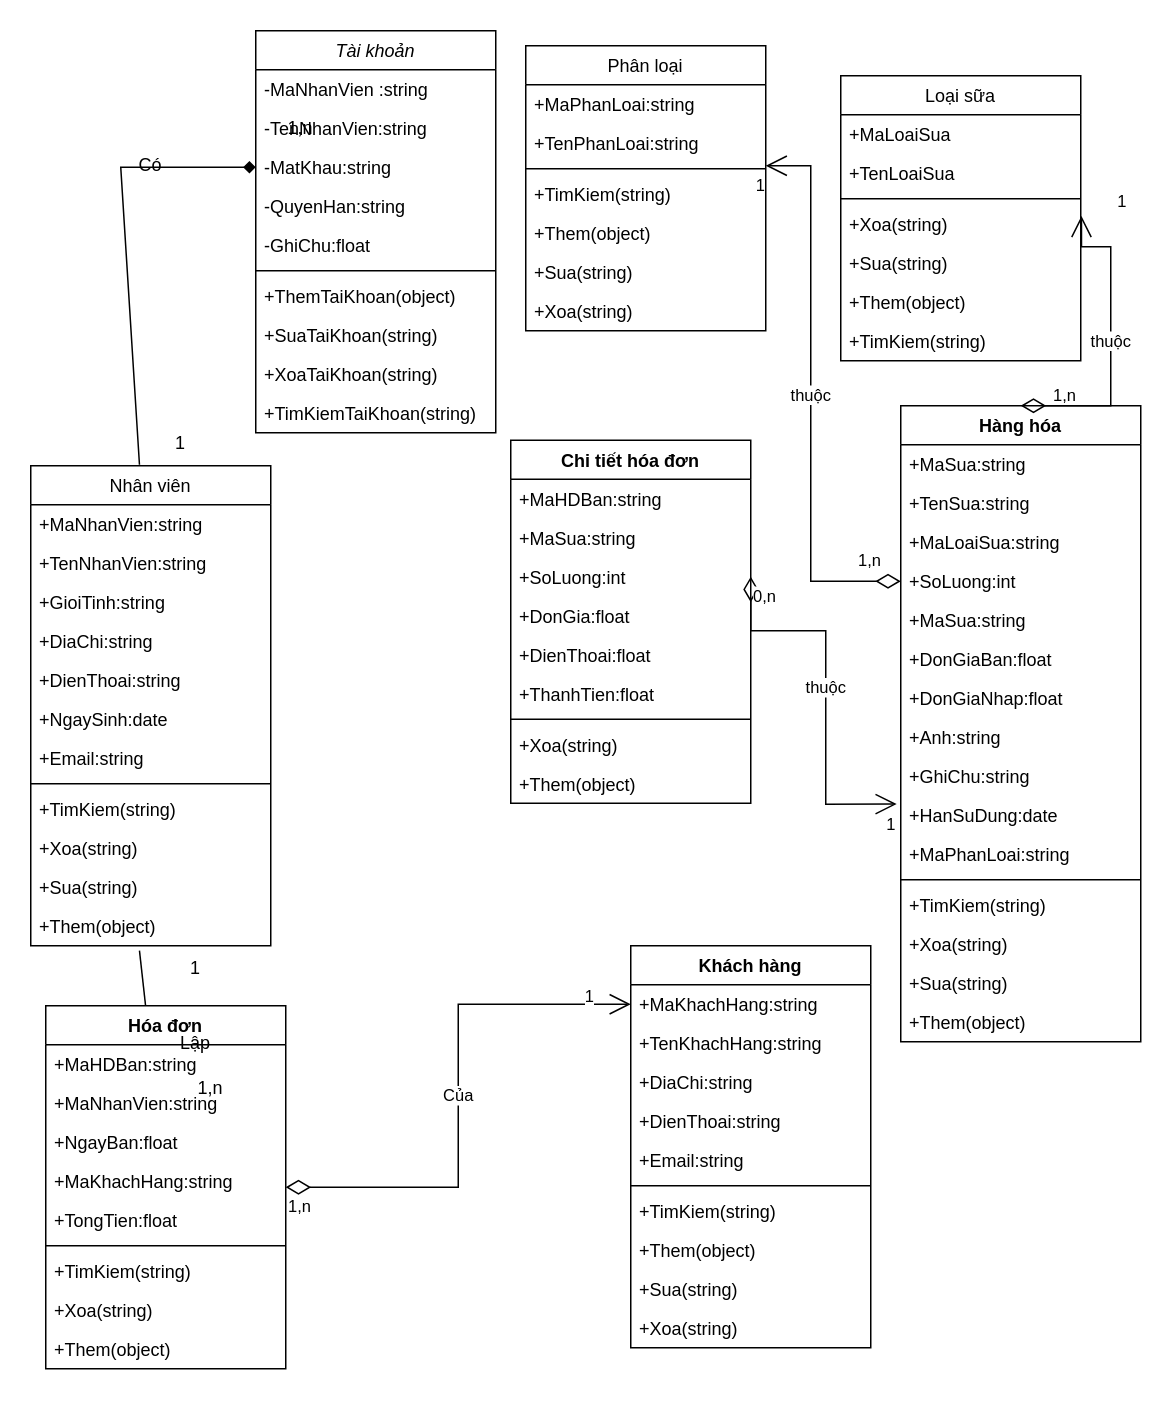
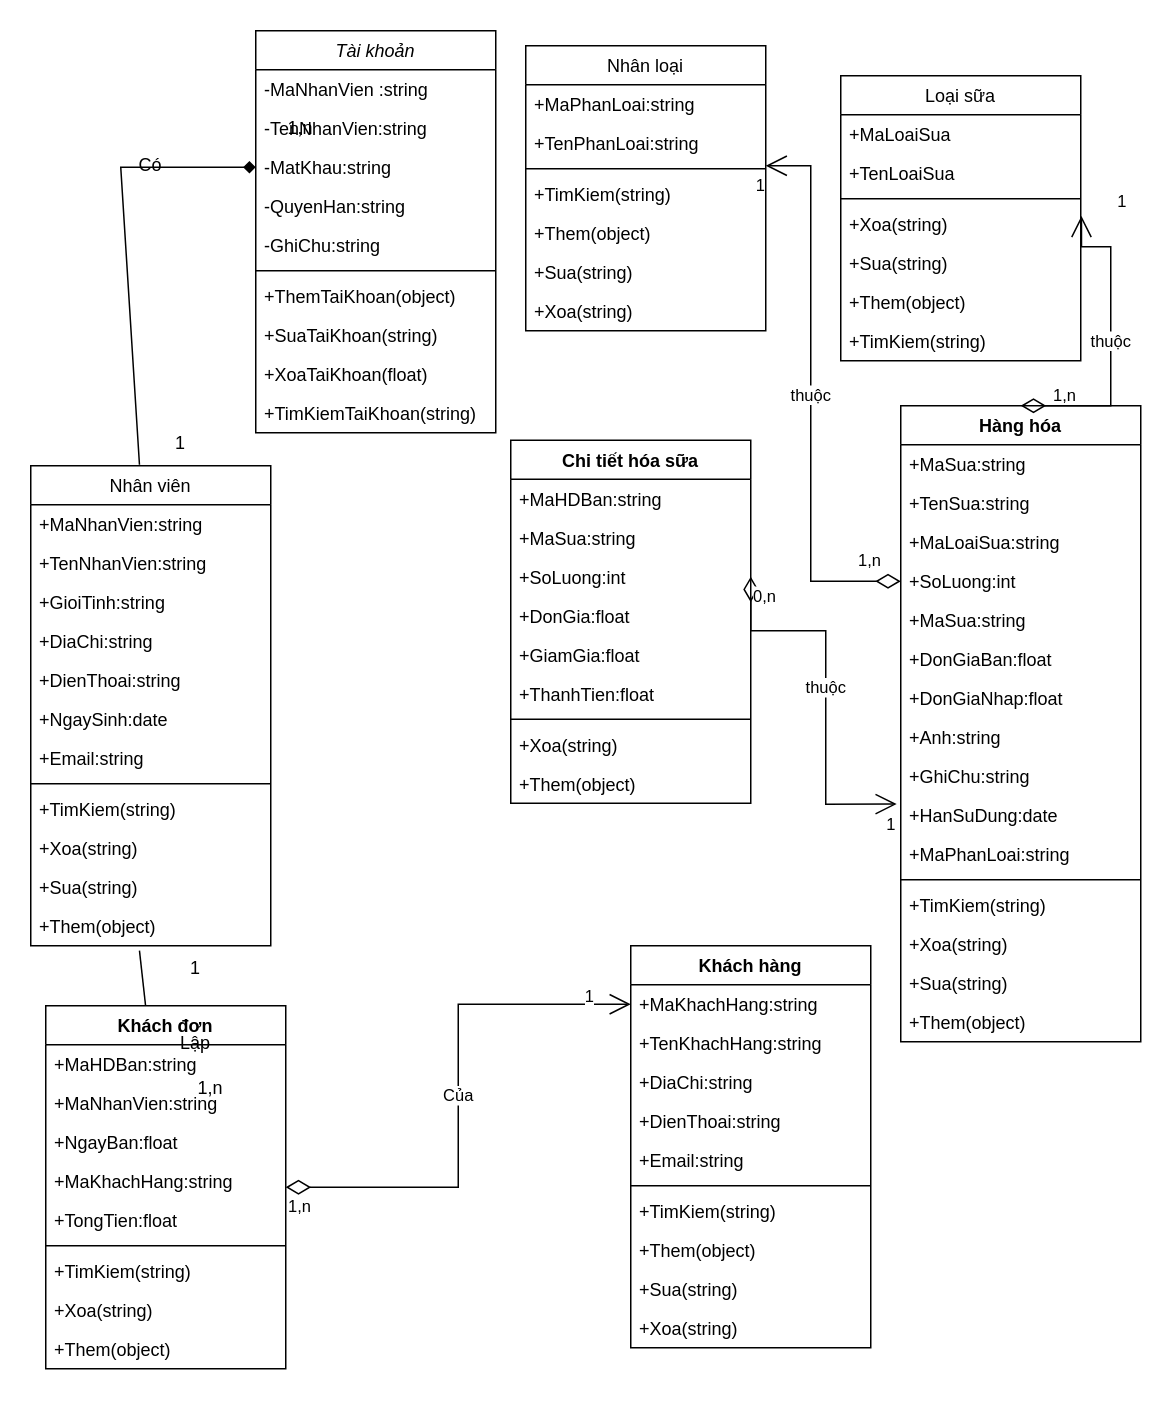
(645, 66) -> (645, 66)
(323, 246) -> (328, 246)
(360, 375) -> (355, 375)
(630, 461) -> (630, 461)
(590, 656) -> (580, 656)
(165, 1026) -> (165, 1026)
